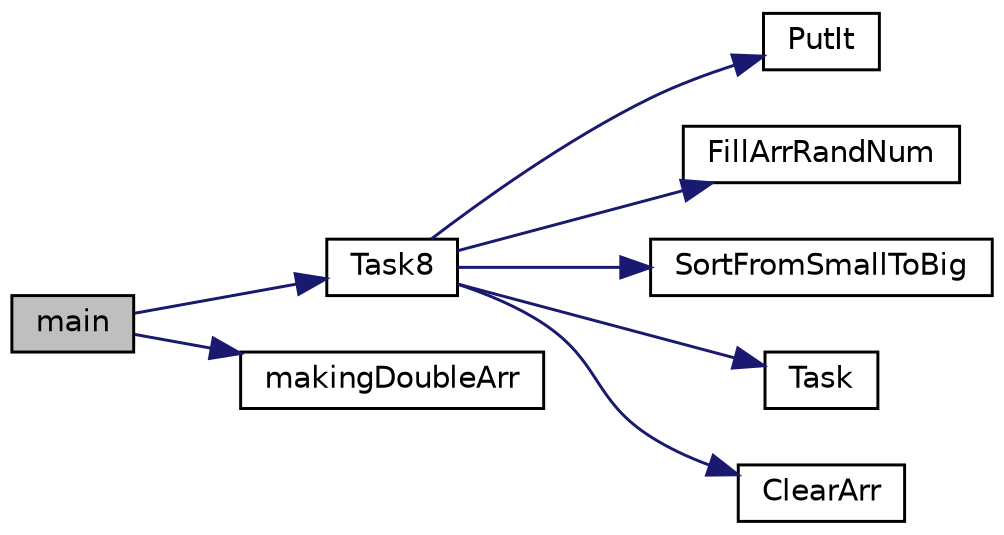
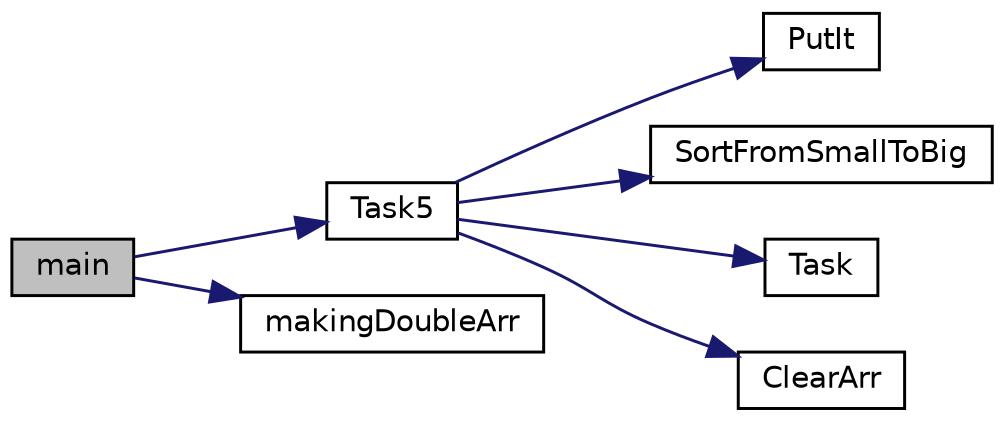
(821, 154) -> none
(392, 267) -> (392, 211)
